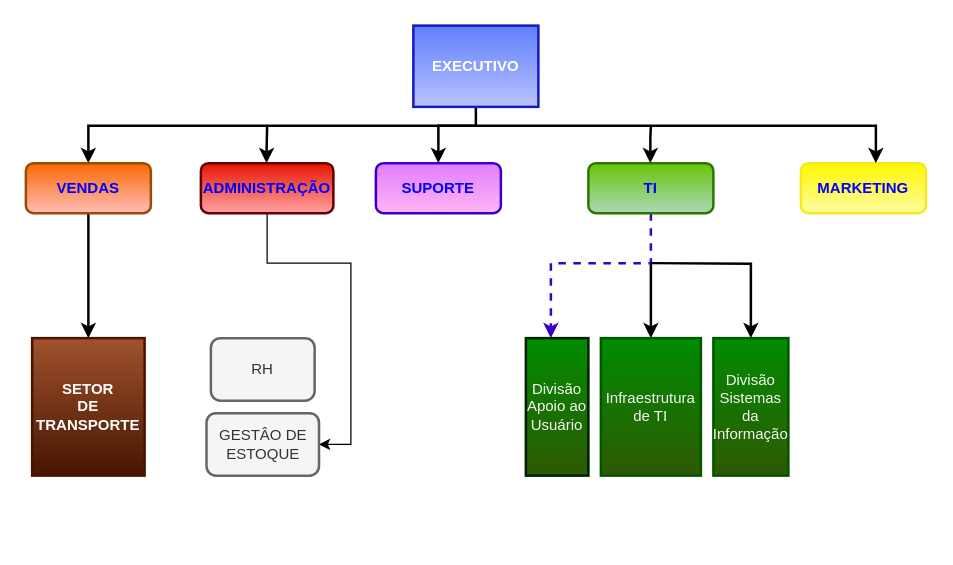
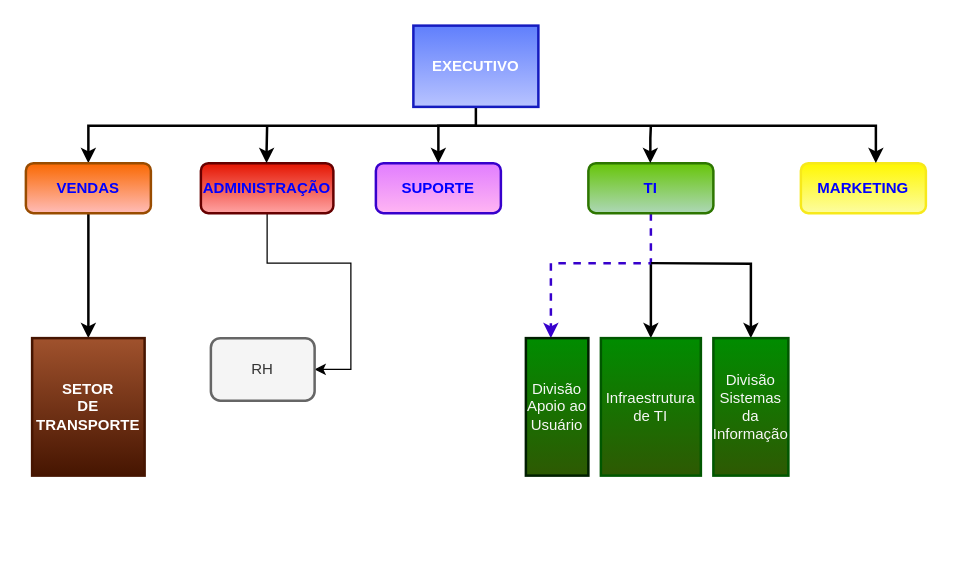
none -> (335, 369)
(351, 418) -> none
(263, 444) -> none
